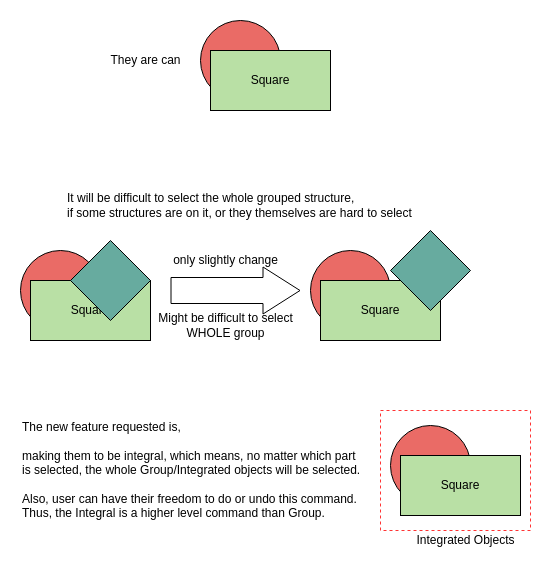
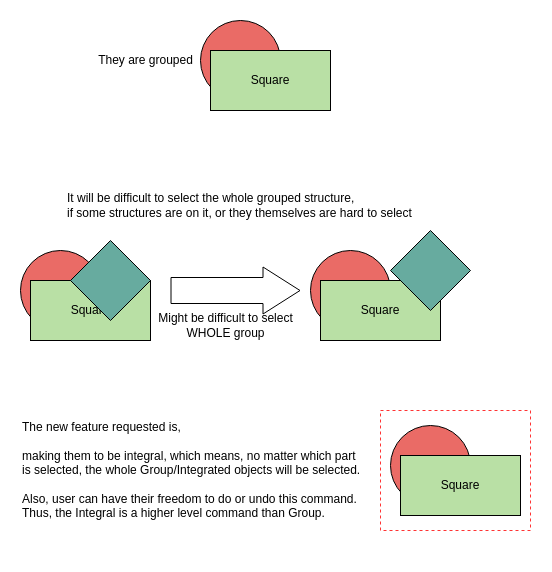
(146, 61) -> (146, 61)
(226, 261) -> none
(466, 541) -> none
